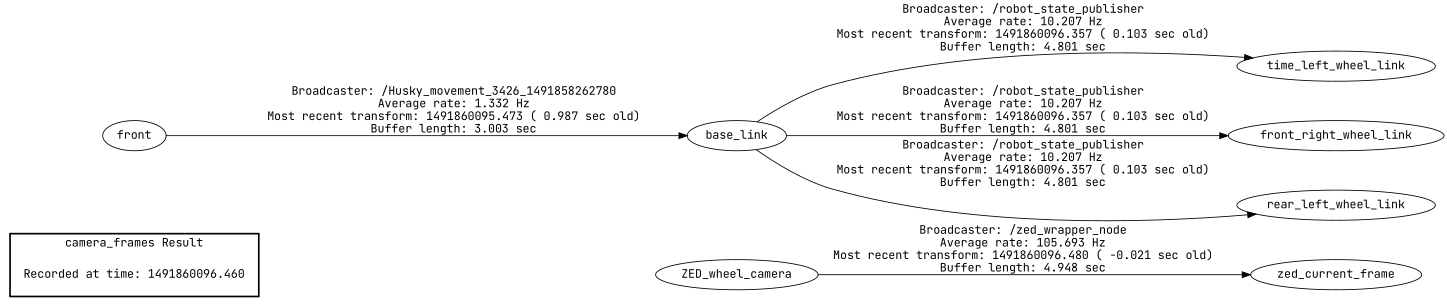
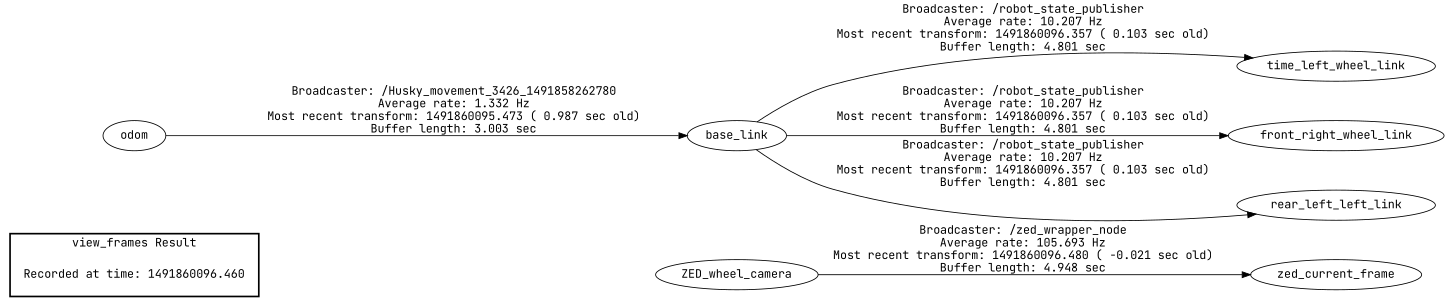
(134, 136) -> (134, 136)
(1336, 205) -> (1336, 205)
(134, 243) -> (134, 243)
